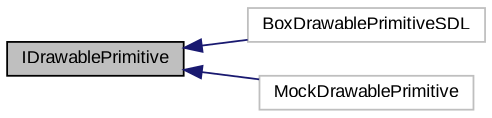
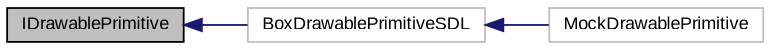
(230, 76) -> (526, 25)
